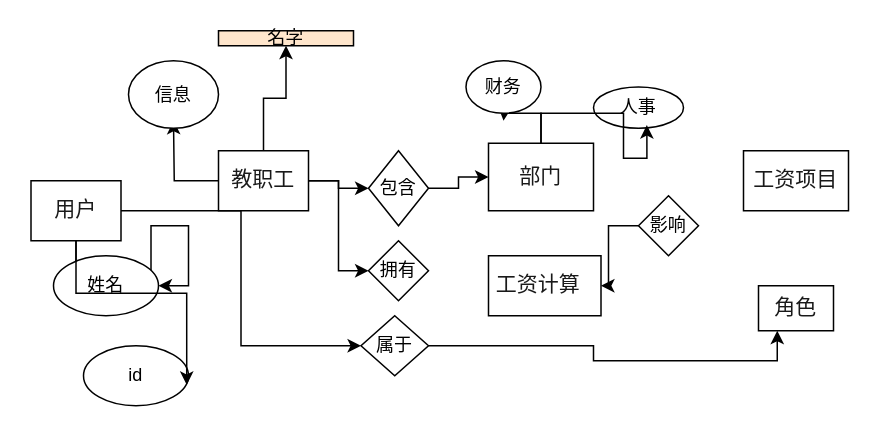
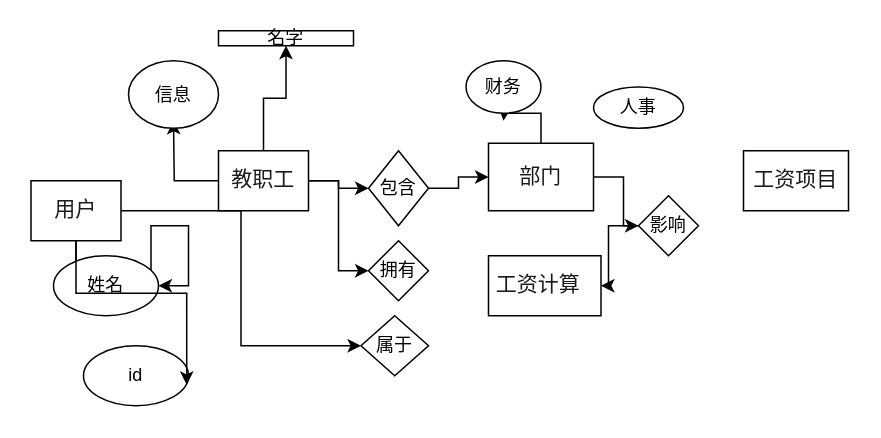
(286, 38) -> (286, 38)
(623, 118) -> (623, 184)
(796, 308) -> none
(604, 361) -> none
